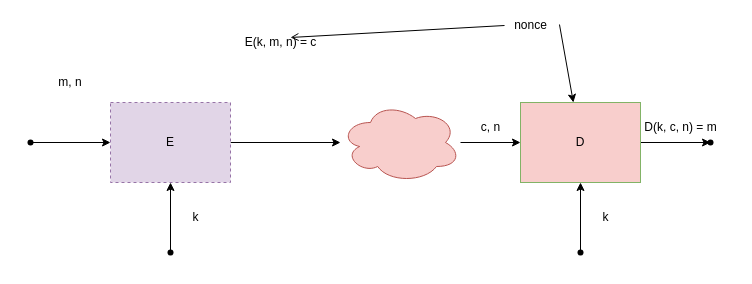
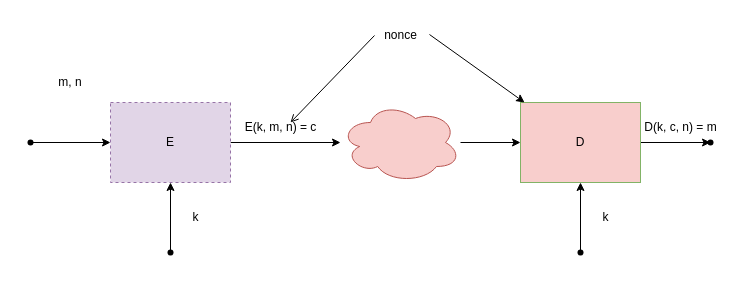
(531, 26) -> (401, 36)
(281, 43) -> (281, 128)
(491, 128) -> none
